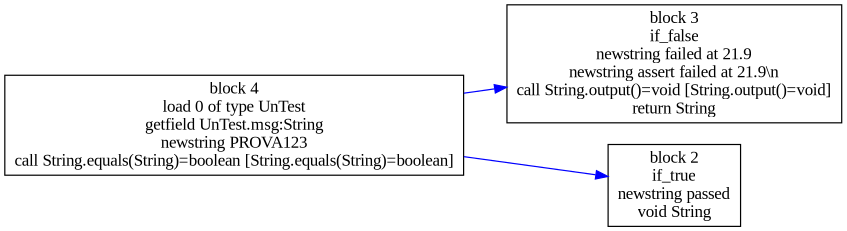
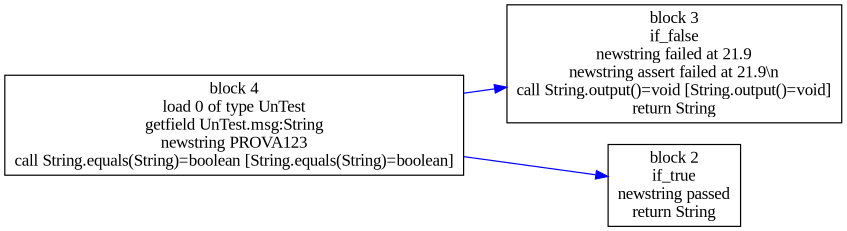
(674, 185) -> (674, 185)
